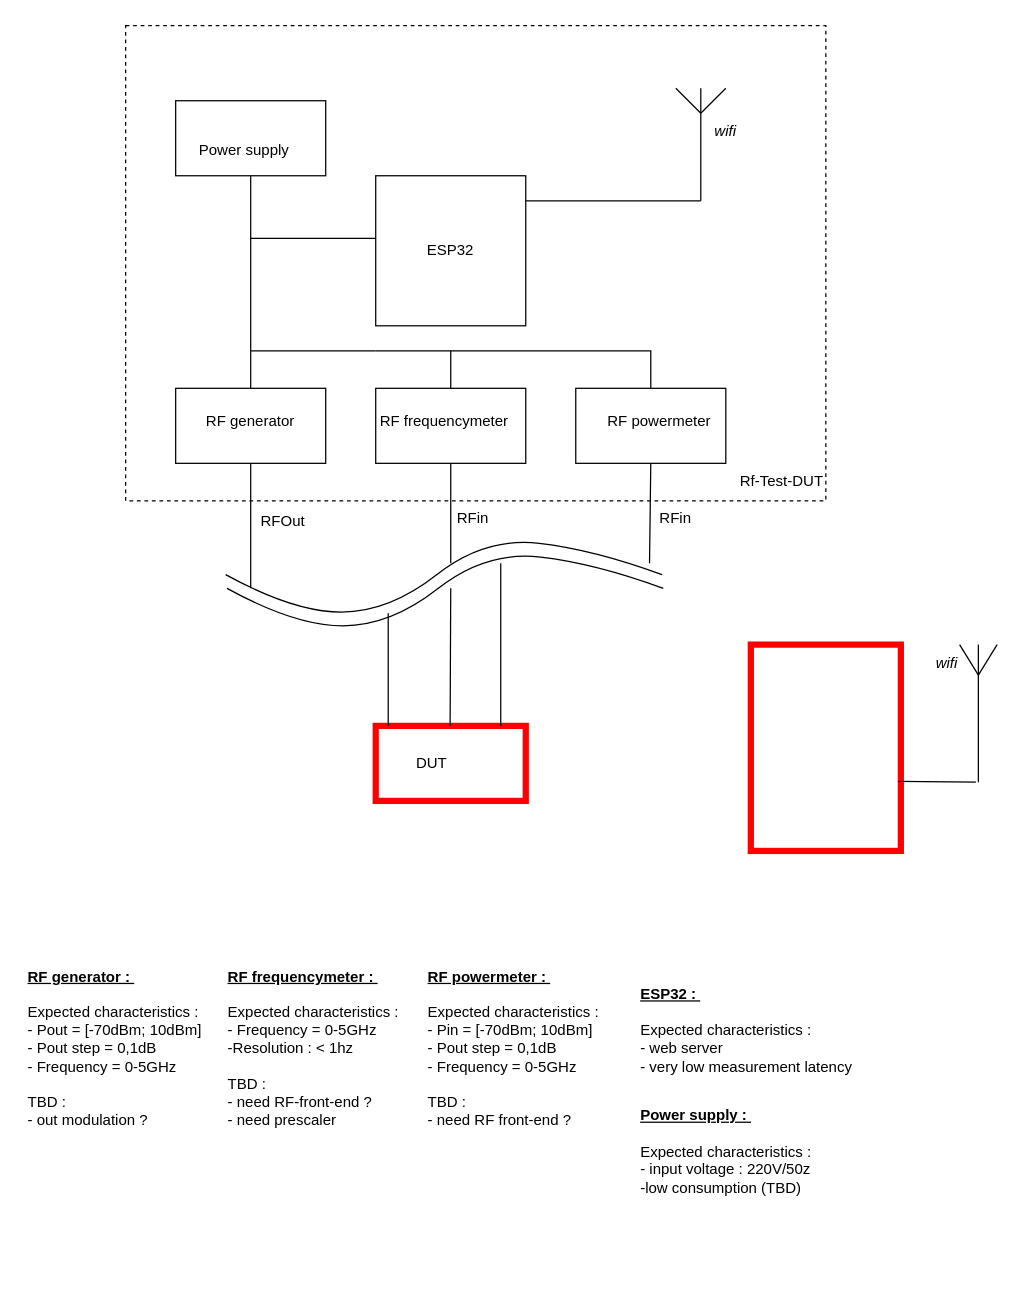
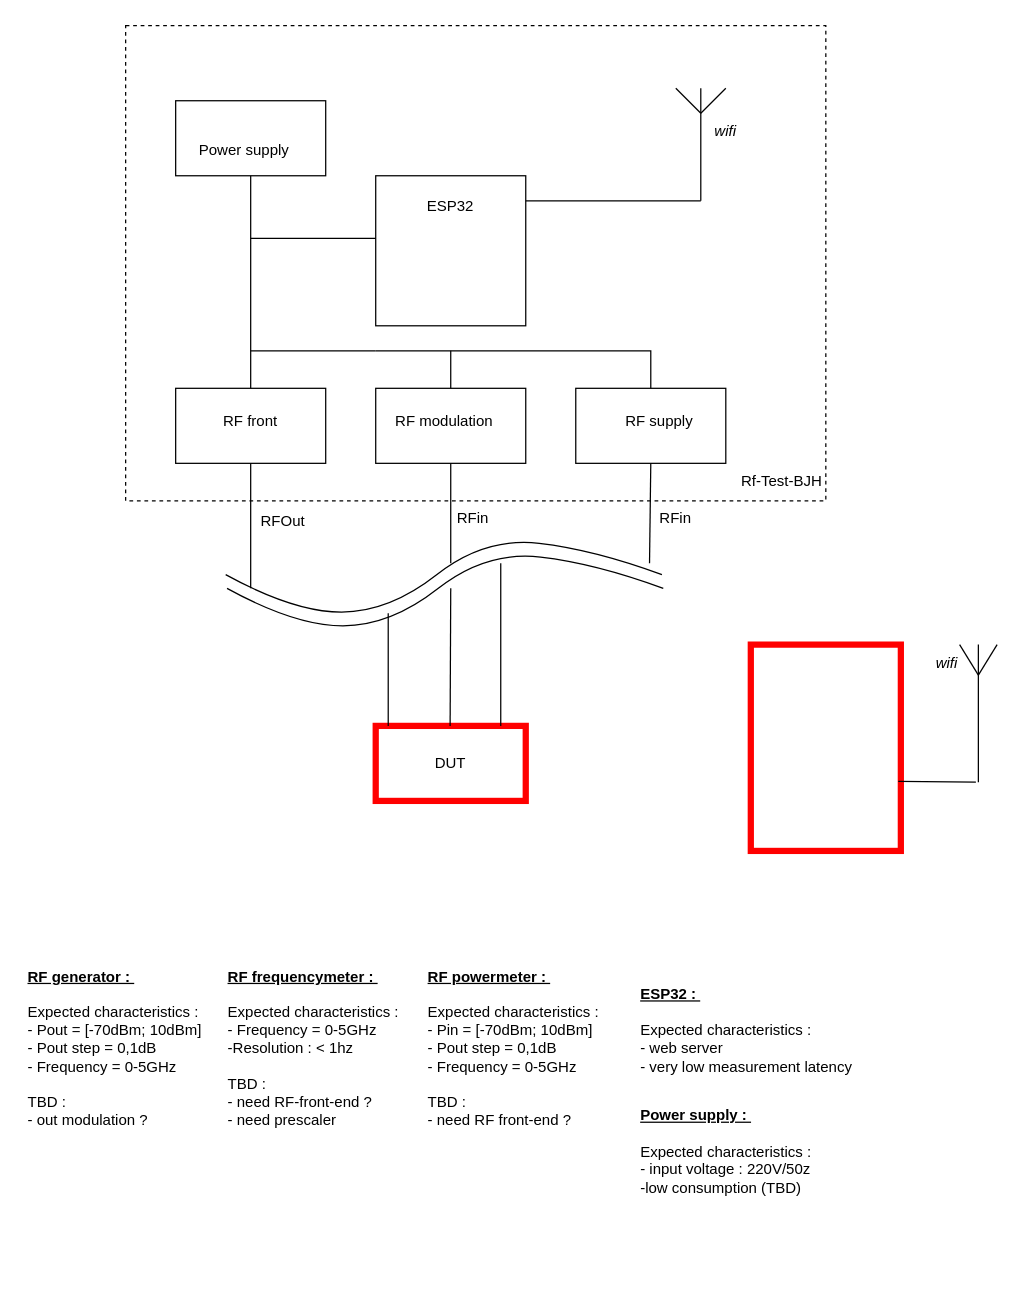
(451, 251) -> (451, 207)
(251, 422) -> (251, 422)
(444, 422) -> (444, 422)
(659, 422) -> (659, 422)
(782, 482) -> (782, 482)
(432, 763) -> (451, 763)
